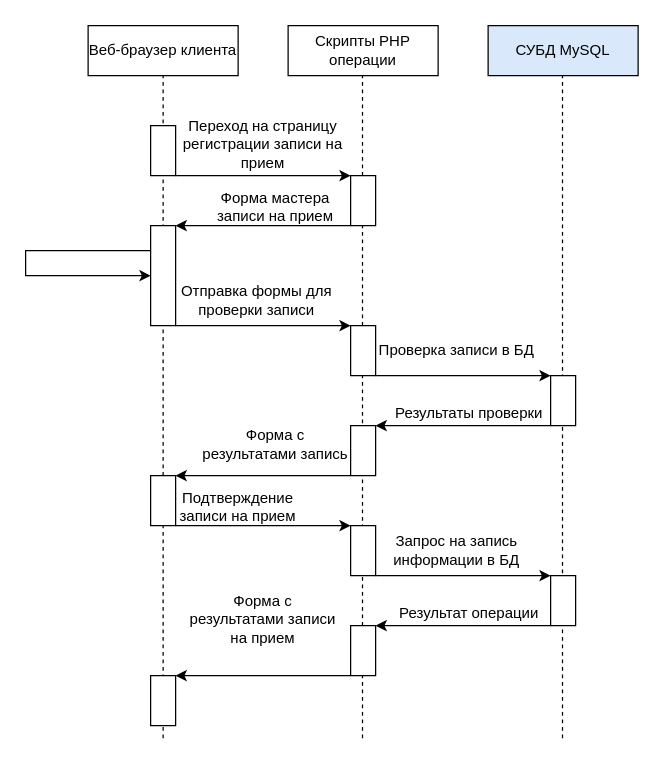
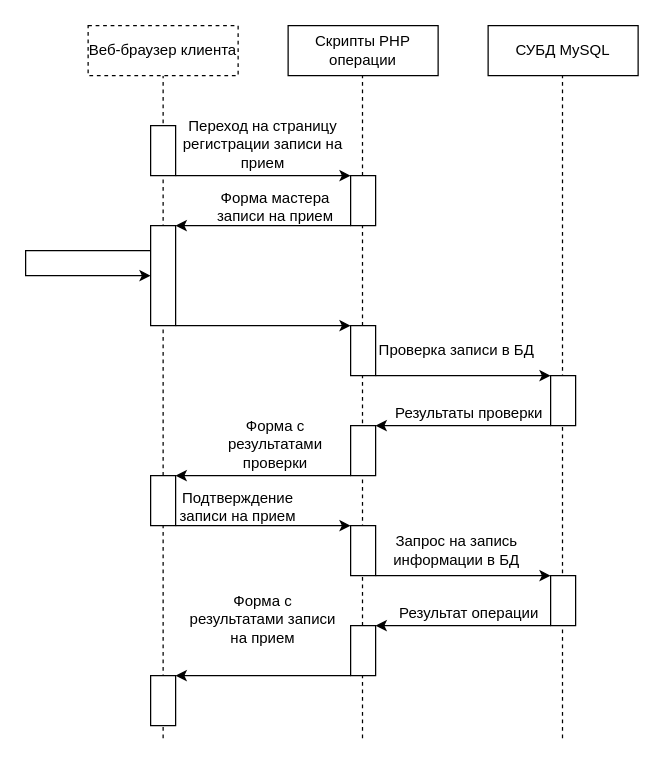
(163, 51) -> (163, 51)
(563, 51) -> (563, 51)
(257, 301) -> none
(276, 444) -> (276, 444)
